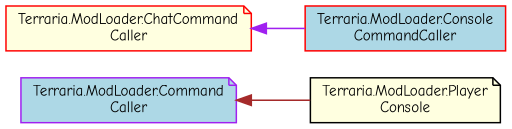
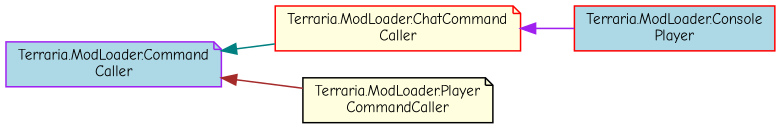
(405, 28) -> (675, 28)
none -> (256, 46)
(405, 100) -> (398, 100)
